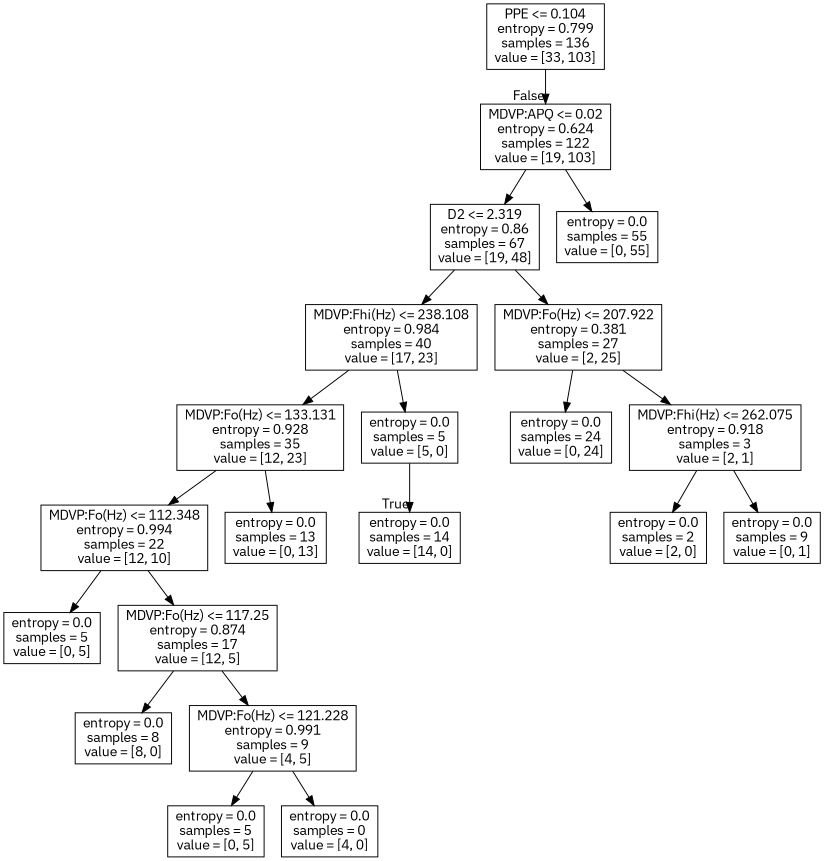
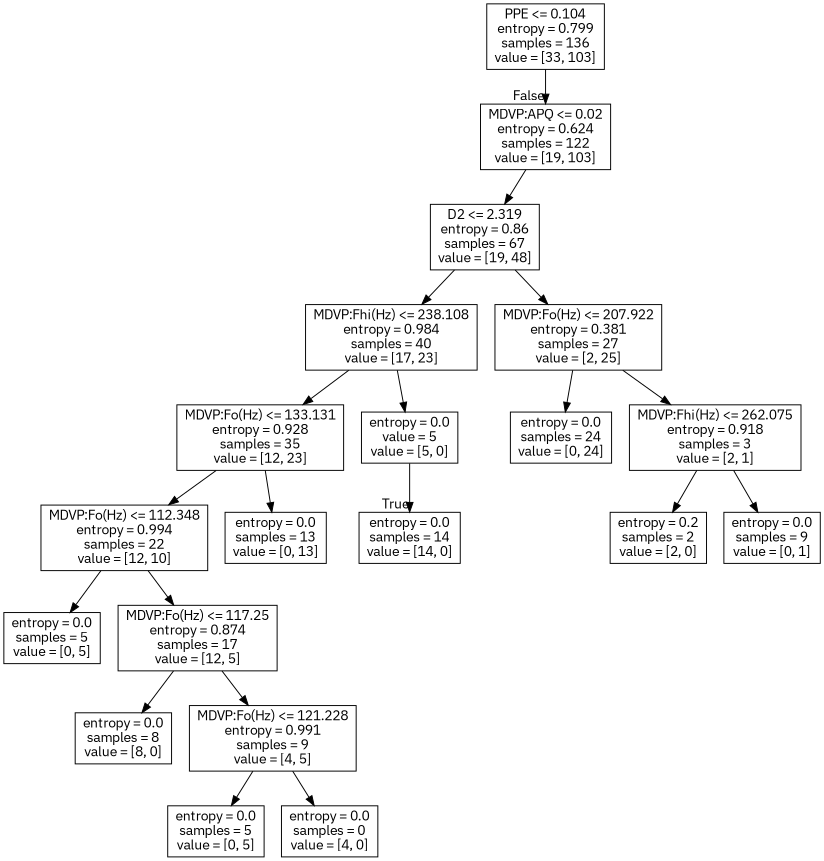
(607, 237) -> none
(410, 438) -> (410, 438)
(658, 538) -> (658, 538)
